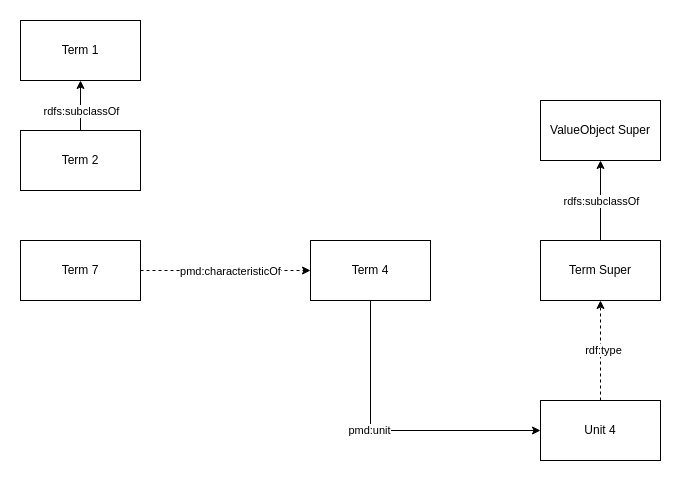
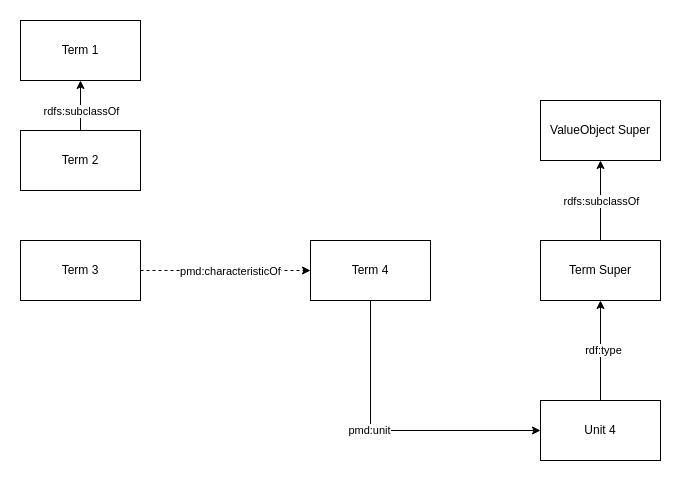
(81, 271) -> (81, 271)
(601, 378) -> (601, 378)
